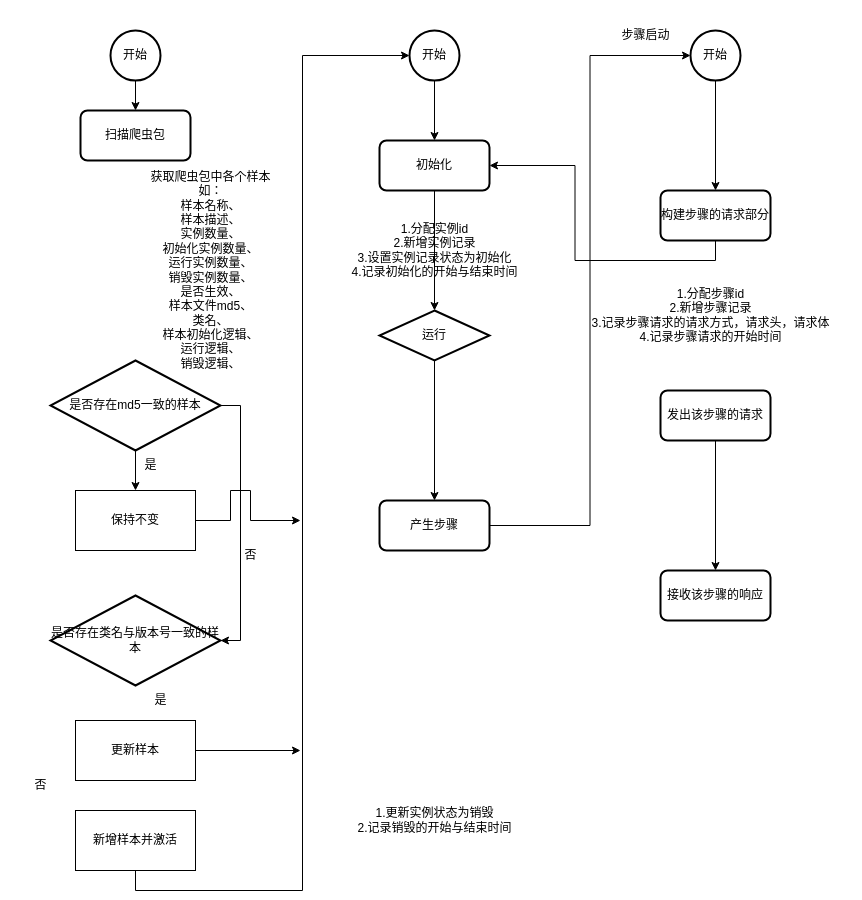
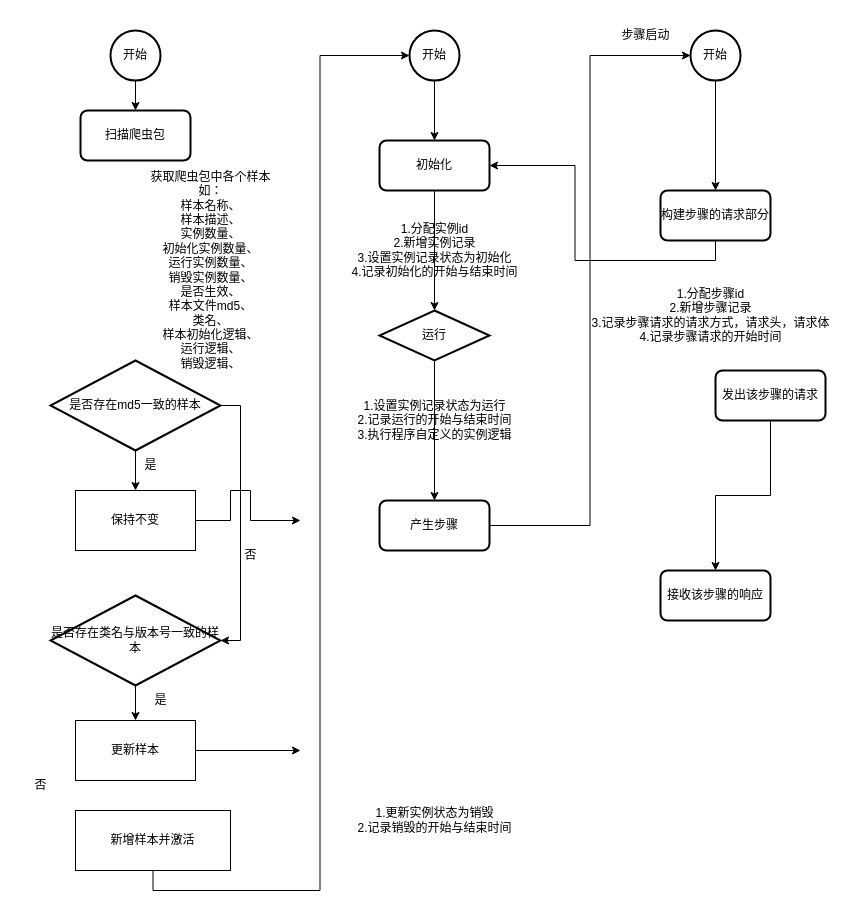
(716, 416) -> (771, 396)
none -> (435, 421)
none -> (136, 700)
(136, 841) -> (153, 841)
